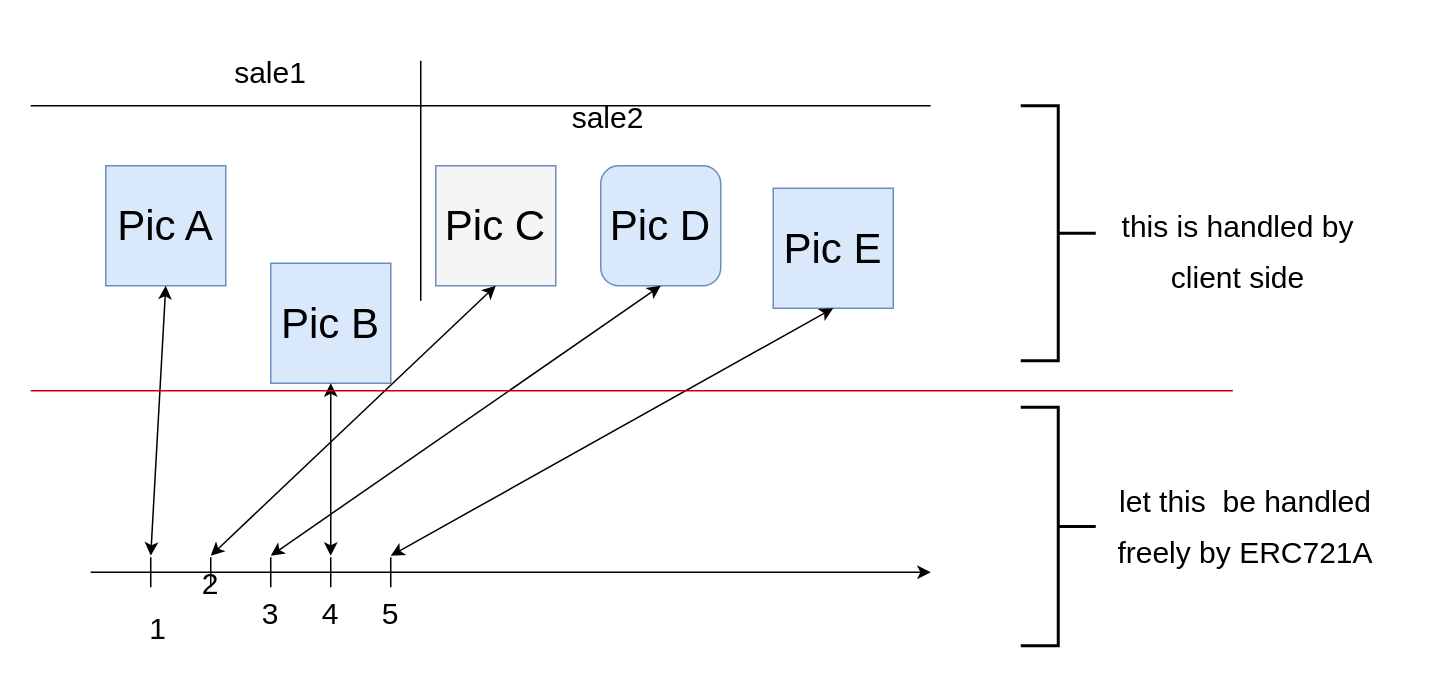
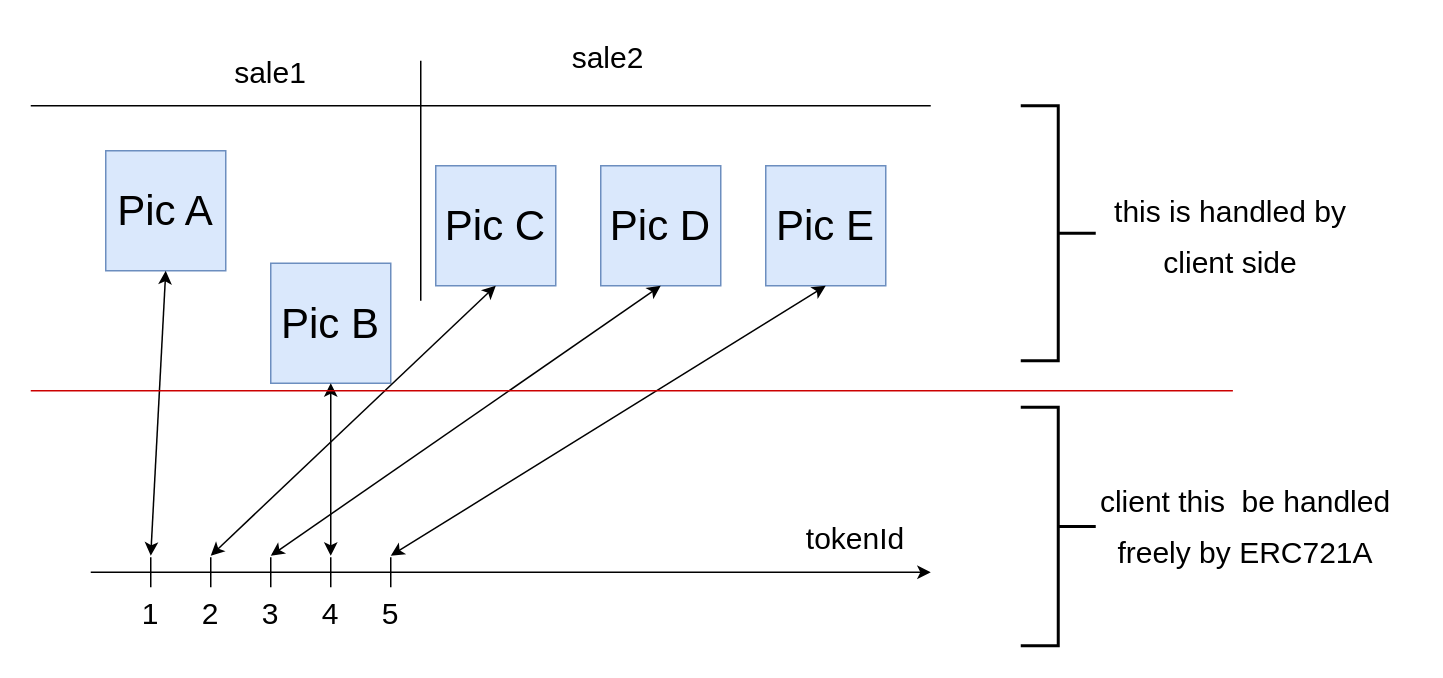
(608, 113) -> (608, 53)
(166, 226) -> (166, 211)
(496, 226) -> (496, 226)
(661, 226) -> (661, 226)
(833, 248) -> (826, 226)
(1238, 248) -> (1231, 233)
(1246, 523) -> (1246, 523)
none -> (856, 535)
(211, 580) -> (211, 610)
(158, 625) -> (151, 610)
